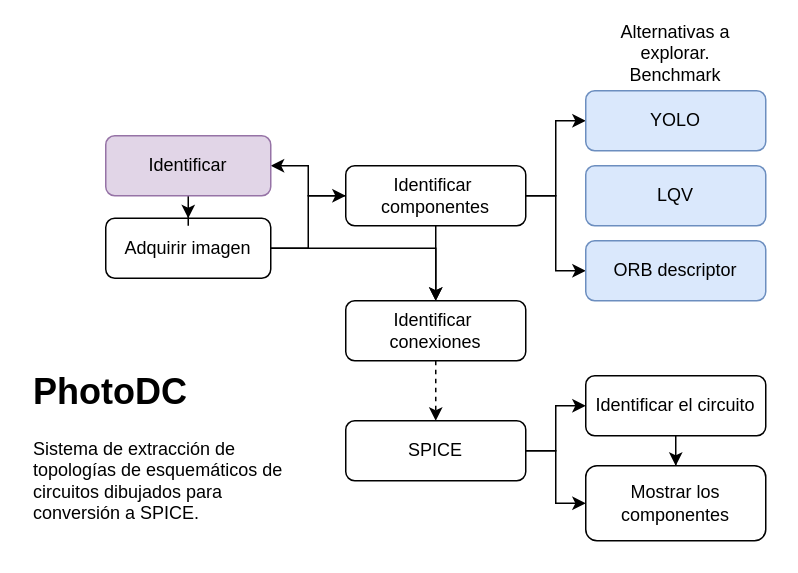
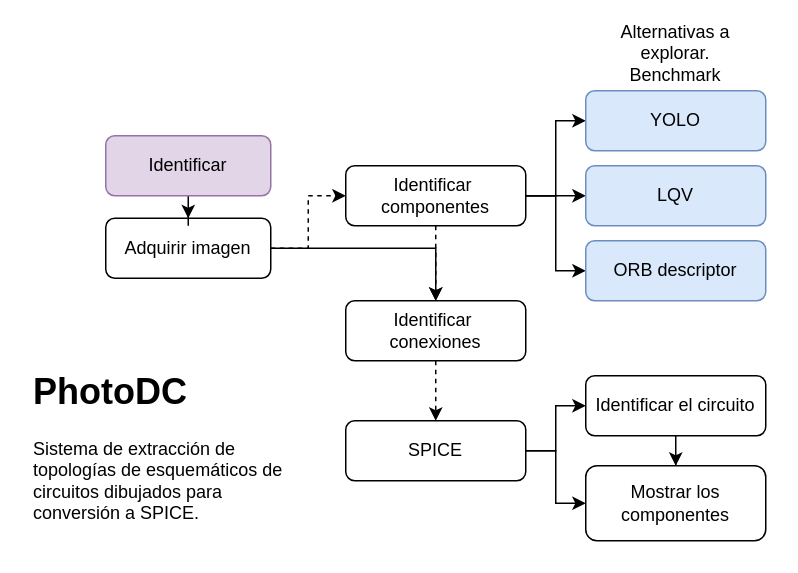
(308, 166) -> (567, 196)
(308, 222) -> (308, 222)
(436, 236) -> (436, 236)
